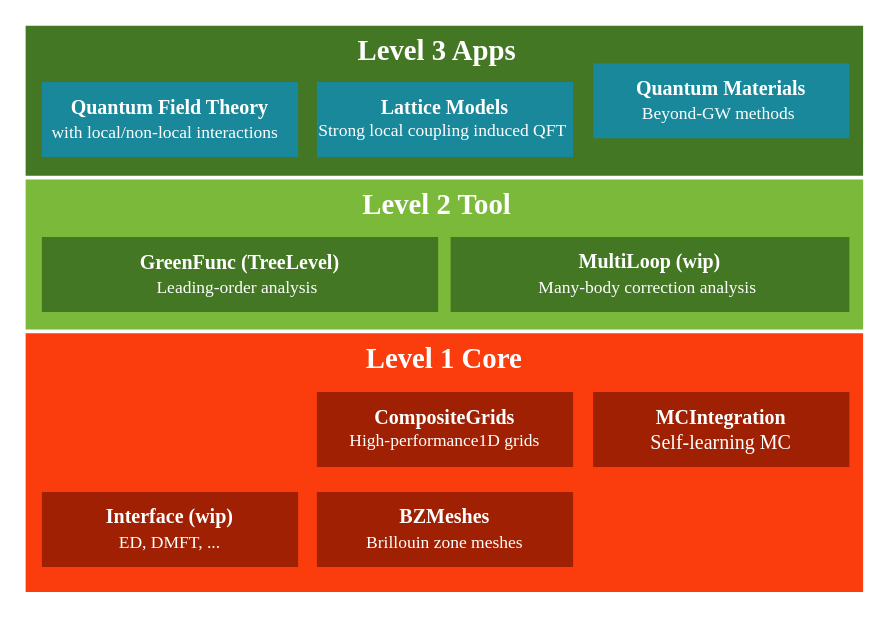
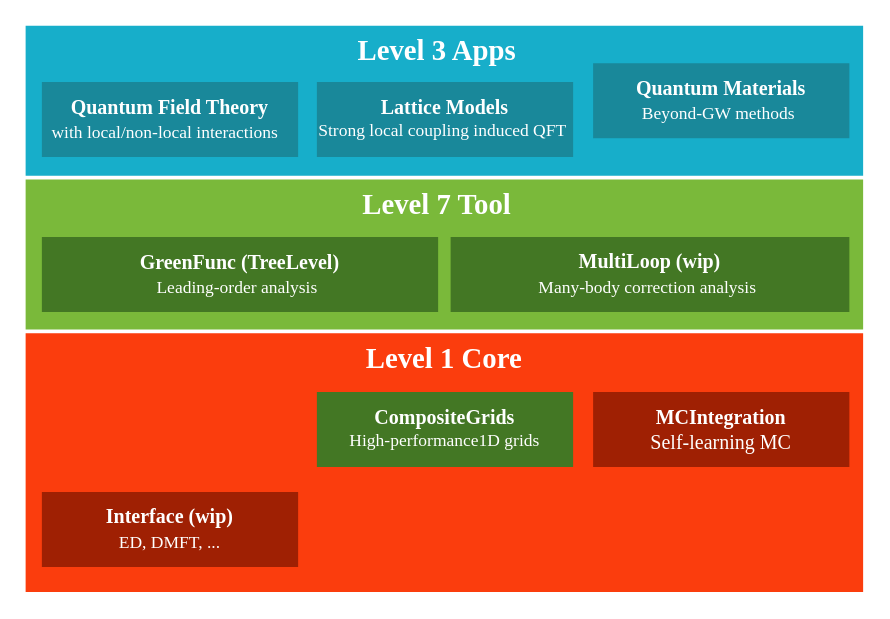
(444, 43) -> (444, 43)
(444, 197) -> (444, 197)
(445, 429) -> (445, 429)
(445, 529) -> none
